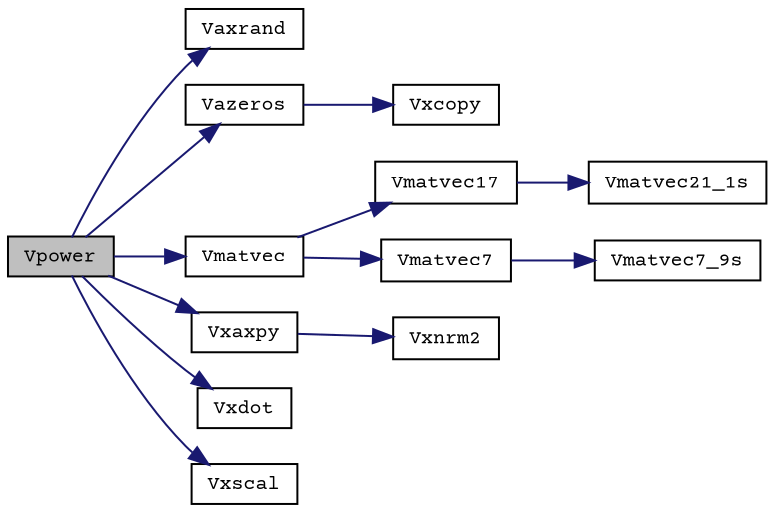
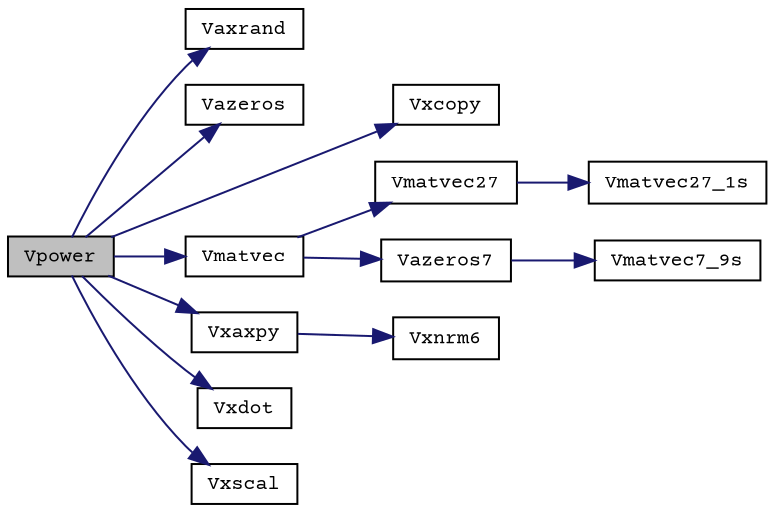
(338, 105) -> (244, 184)
(446, 183) -> (446, 183)
(678, 183) -> (678, 183)
(446, 260) -> (446, 260)
(446, 338) -> (446, 338)
